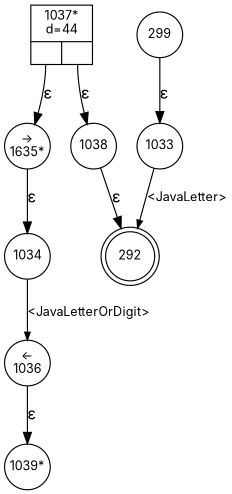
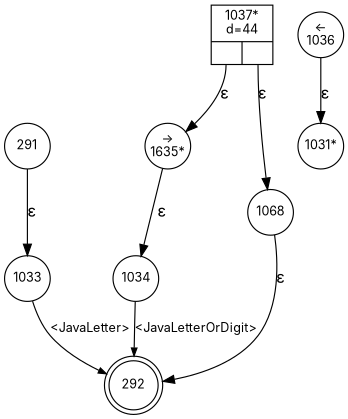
(160, 35) -> (27, 146)
(94, 146) -> (271, 212)
(27, 306) -> (135, 325)
(27, 467) -> (321, 146)
